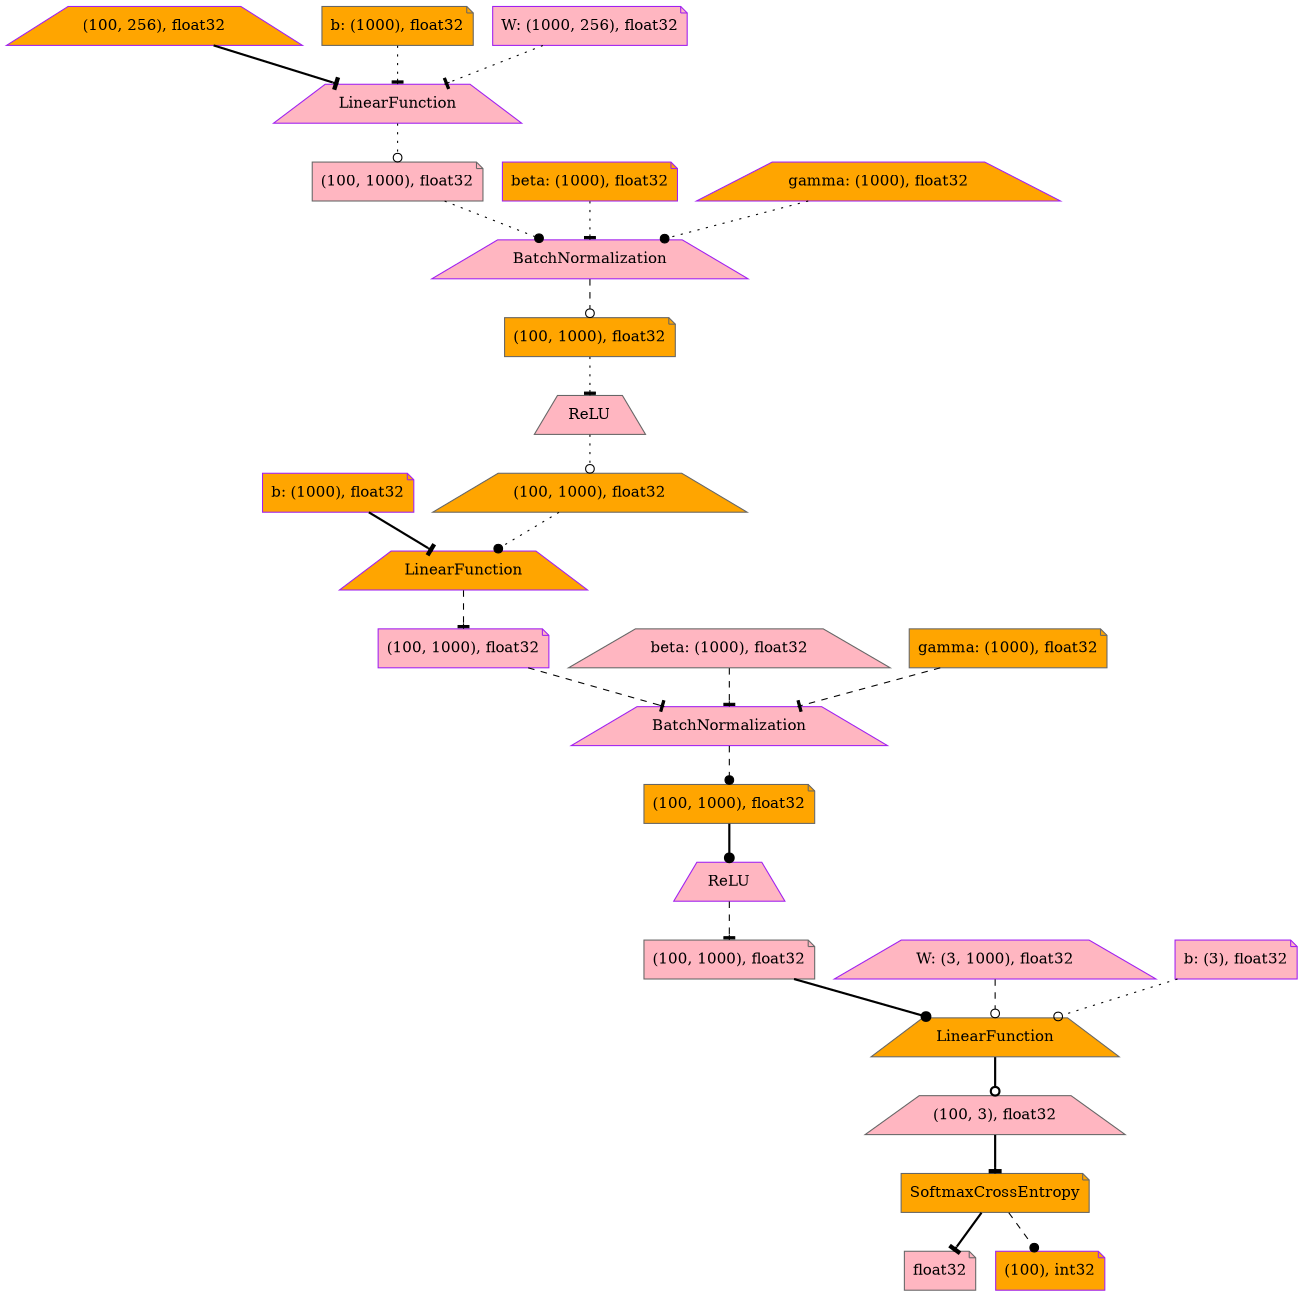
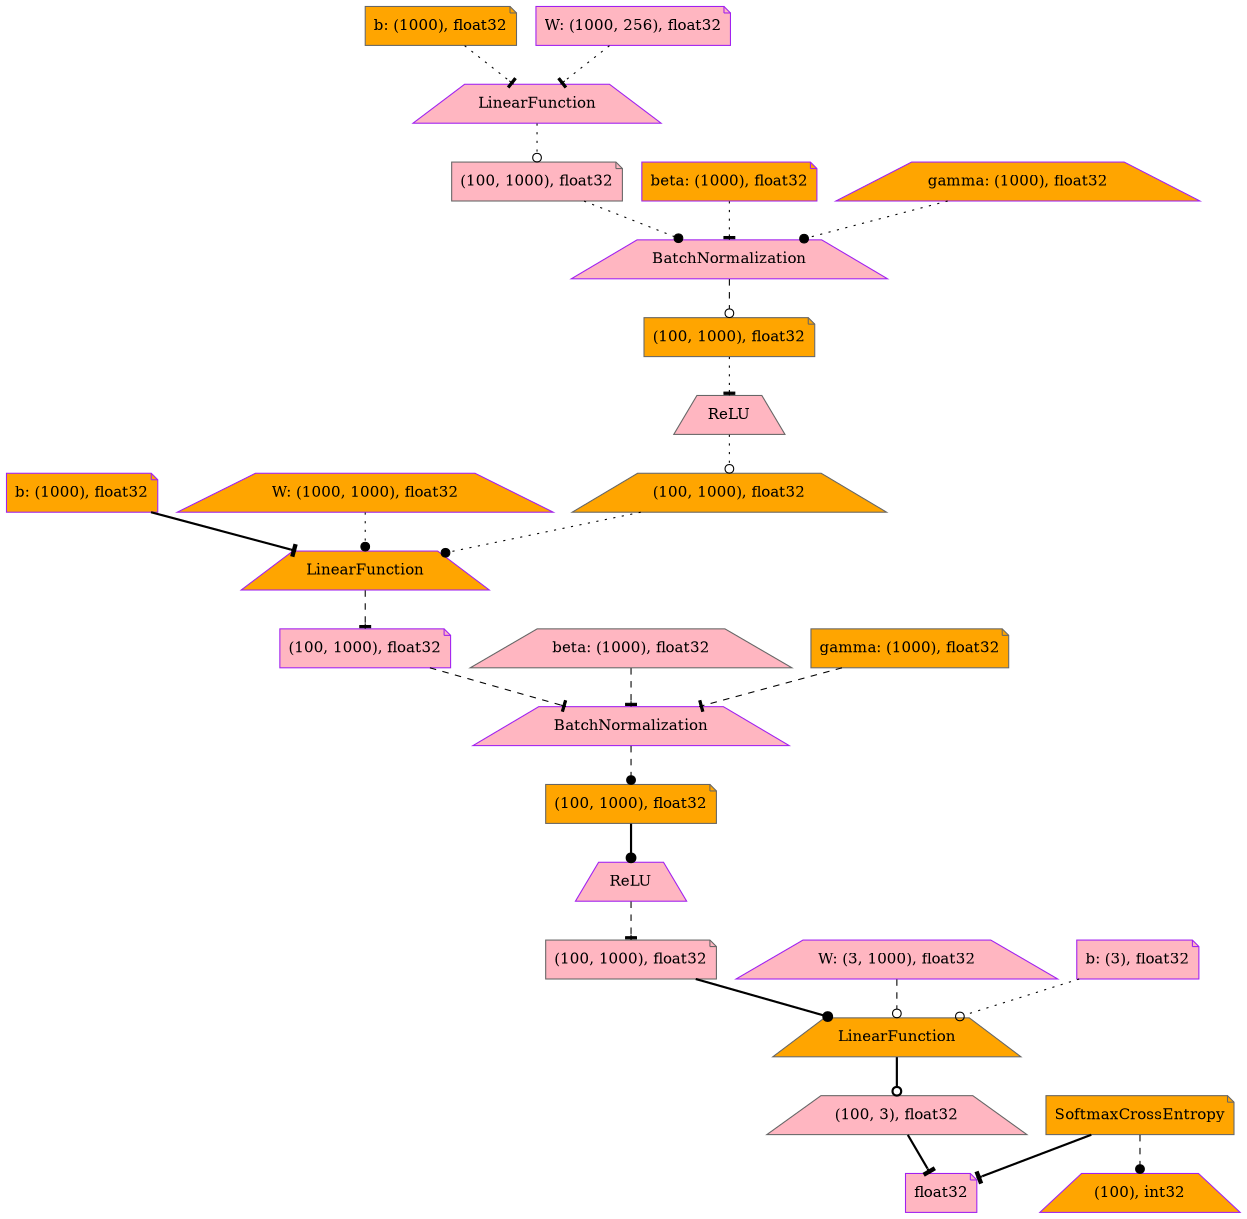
(154, 26) -> none
none -> (365, 493)
(995, 1151) -> (918, 1152)
(940, 1271) -> (941, 1193)
(1050, 1271) -> (1140, 1193)
